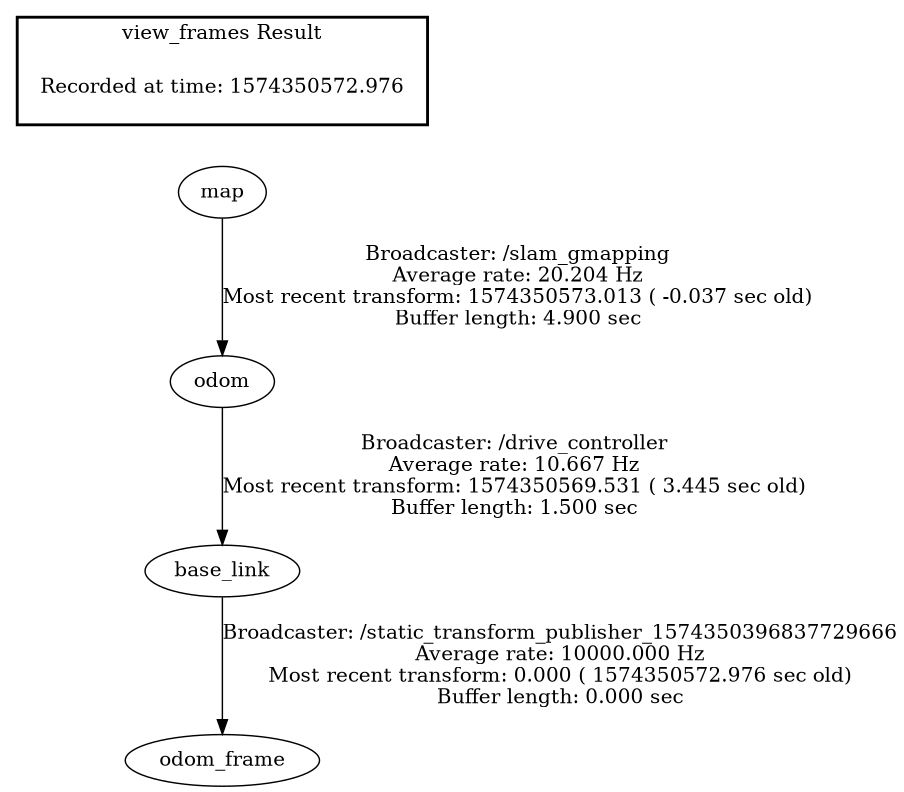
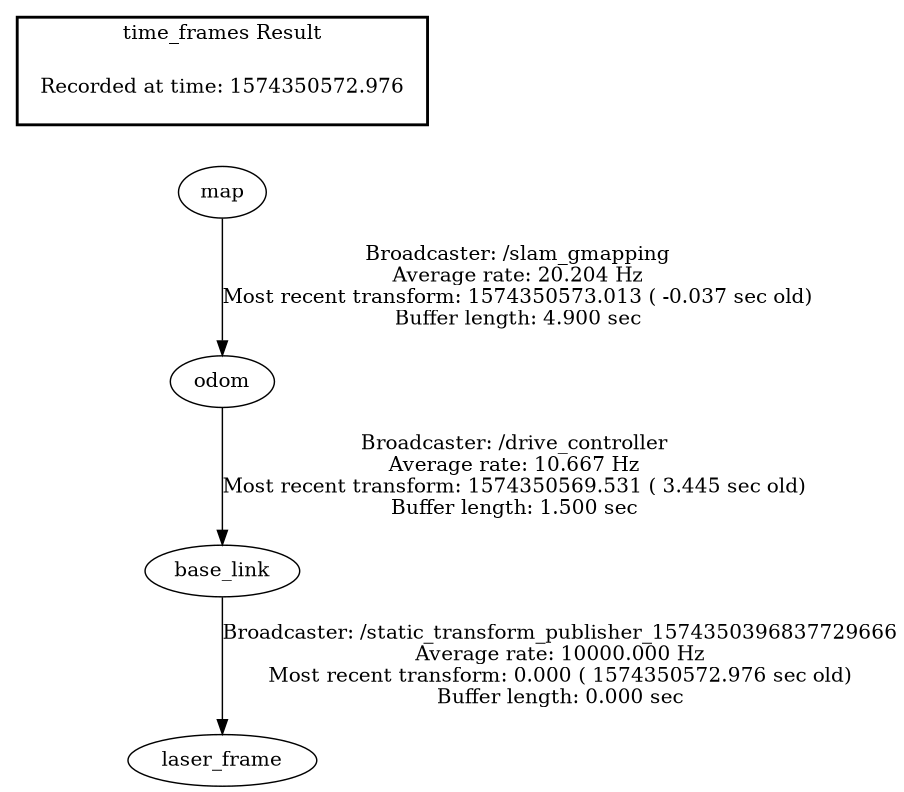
(222, 34) -> (222, 34)
(222, 760) -> (222, 760)
